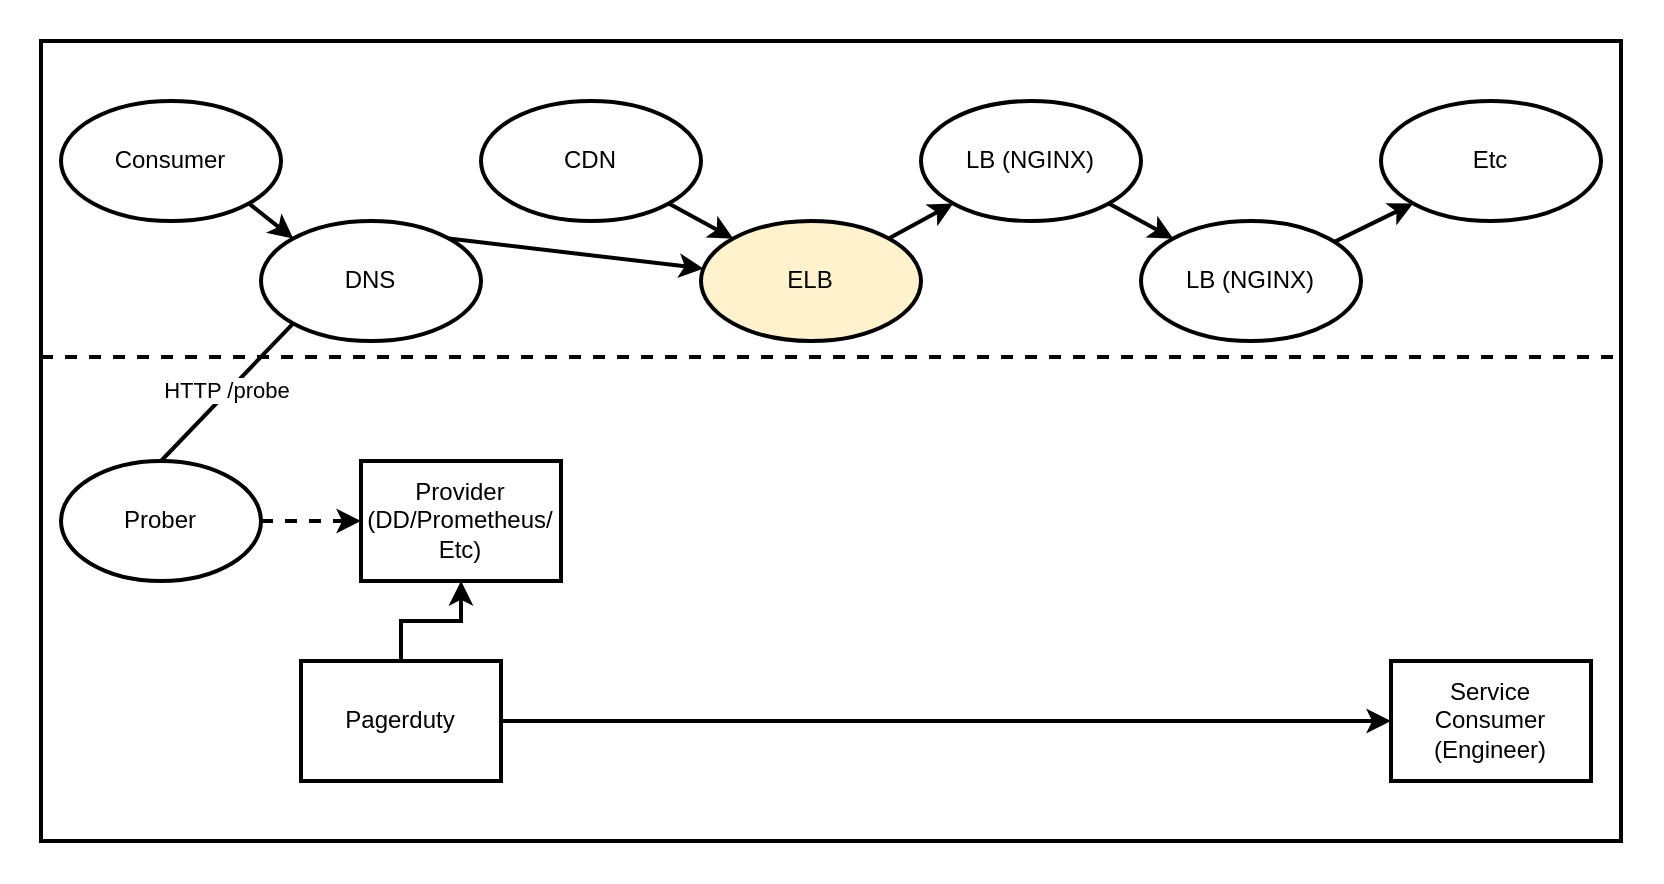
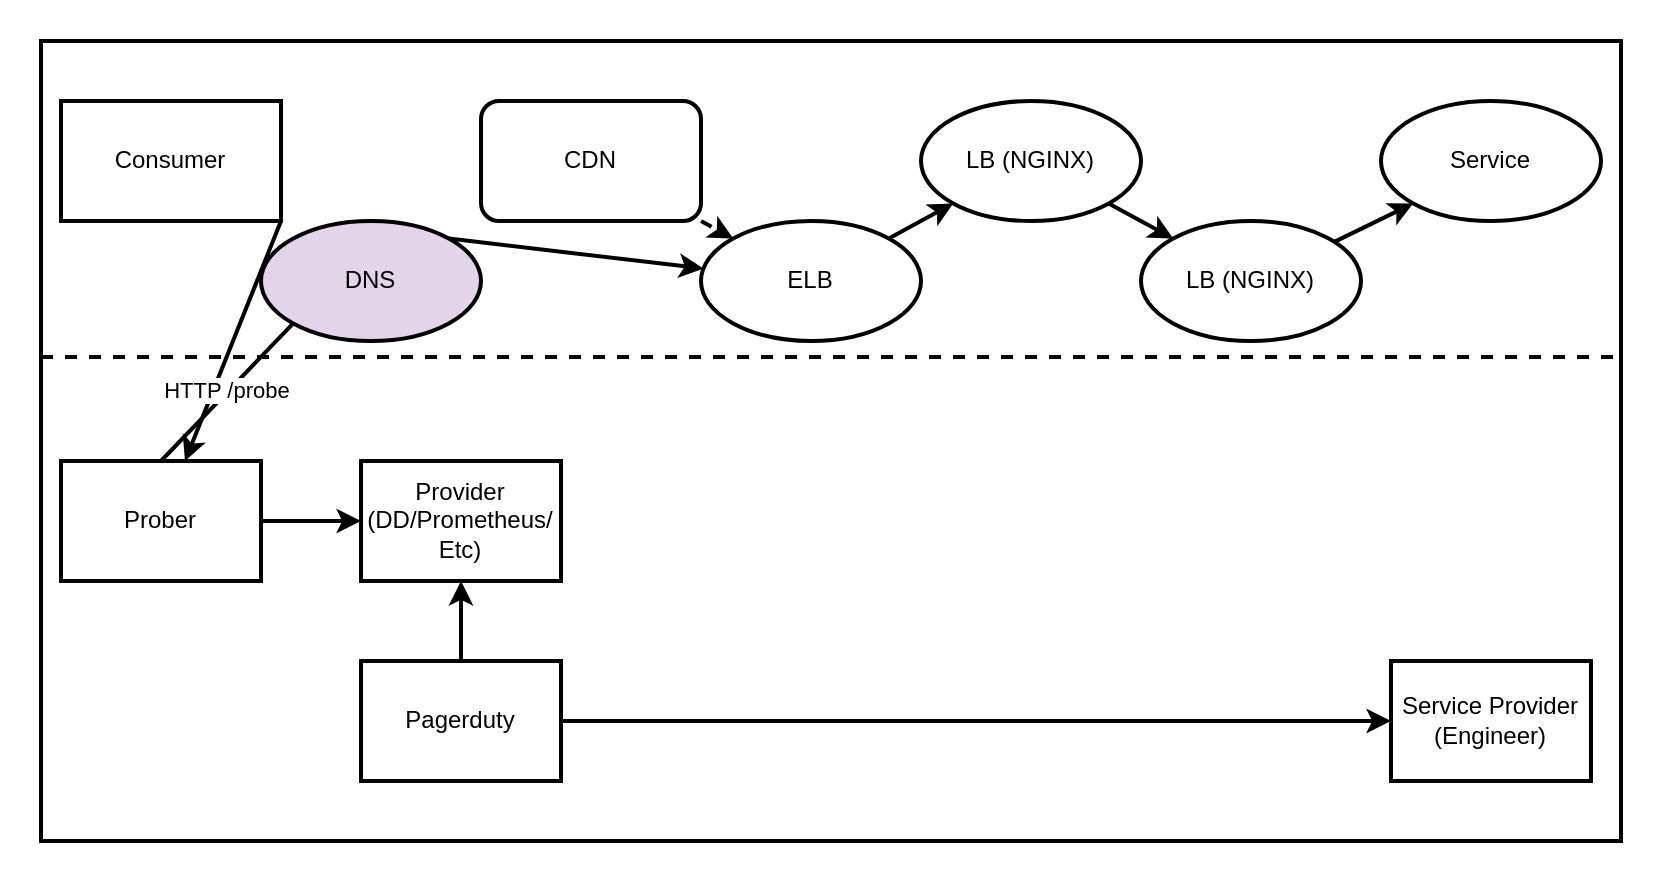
(171, 161) -> (171, 161)
(591, 161) -> (591, 161)
(1491, 161) -> (1491, 161)
(685, 212) -> (713, 228)
(265, 216) -> (255, 287)
(371, 281) -> (371, 281)
(811, 281) -> (811, 281)
(161, 521) -> (161, 521)
(278, 521) -> (278, 521)
(401, 721) -> (461, 721)
(1491, 721) -> (1491, 721)
